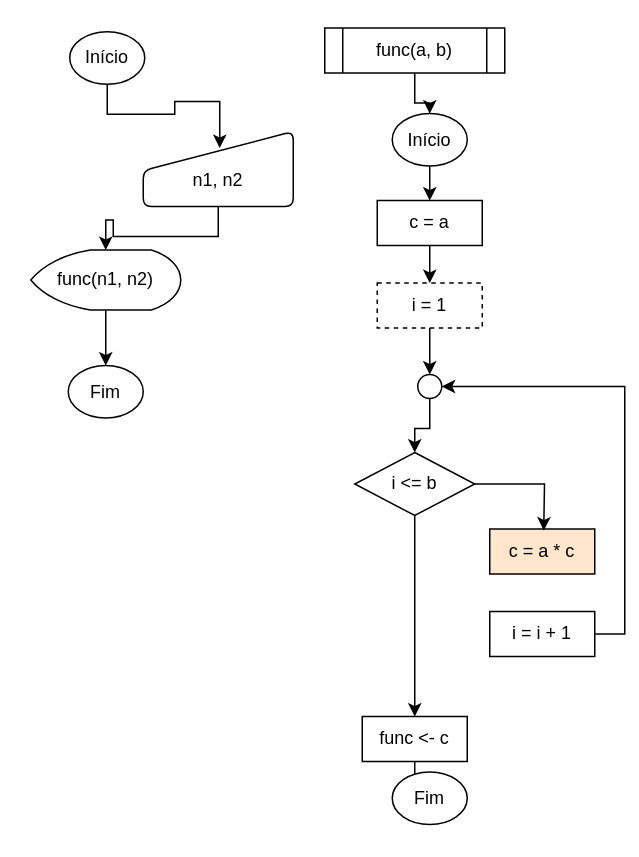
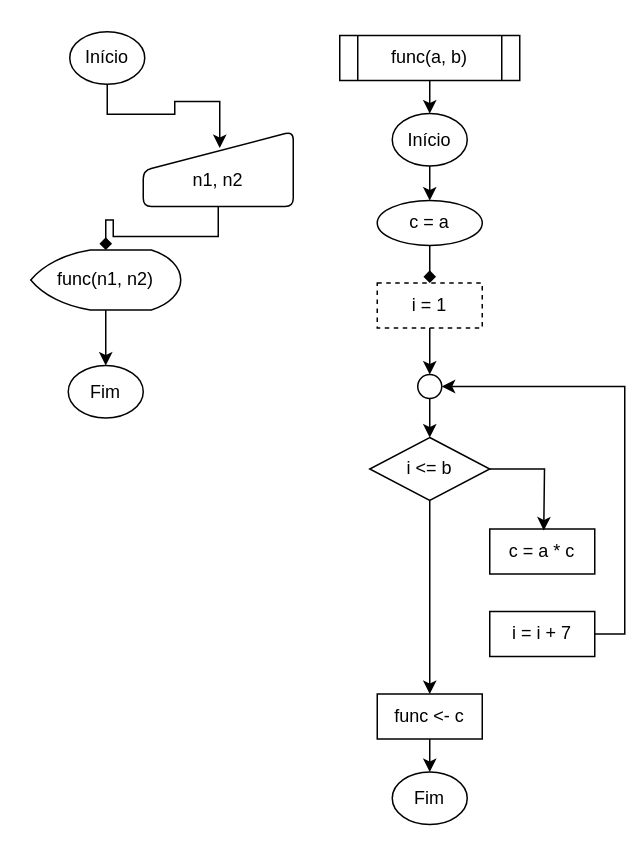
(415, 50) -> (430, 58)
(430, 223) -> (430, 223)
(106, 238) -> (106, 237)
(430, 271) -> (430, 270)
(415, 484) -> (430, 469)
(542, 551) -> (542, 551)
(542, 634) -> (542, 634)
(415, 739) -> (430, 716)
